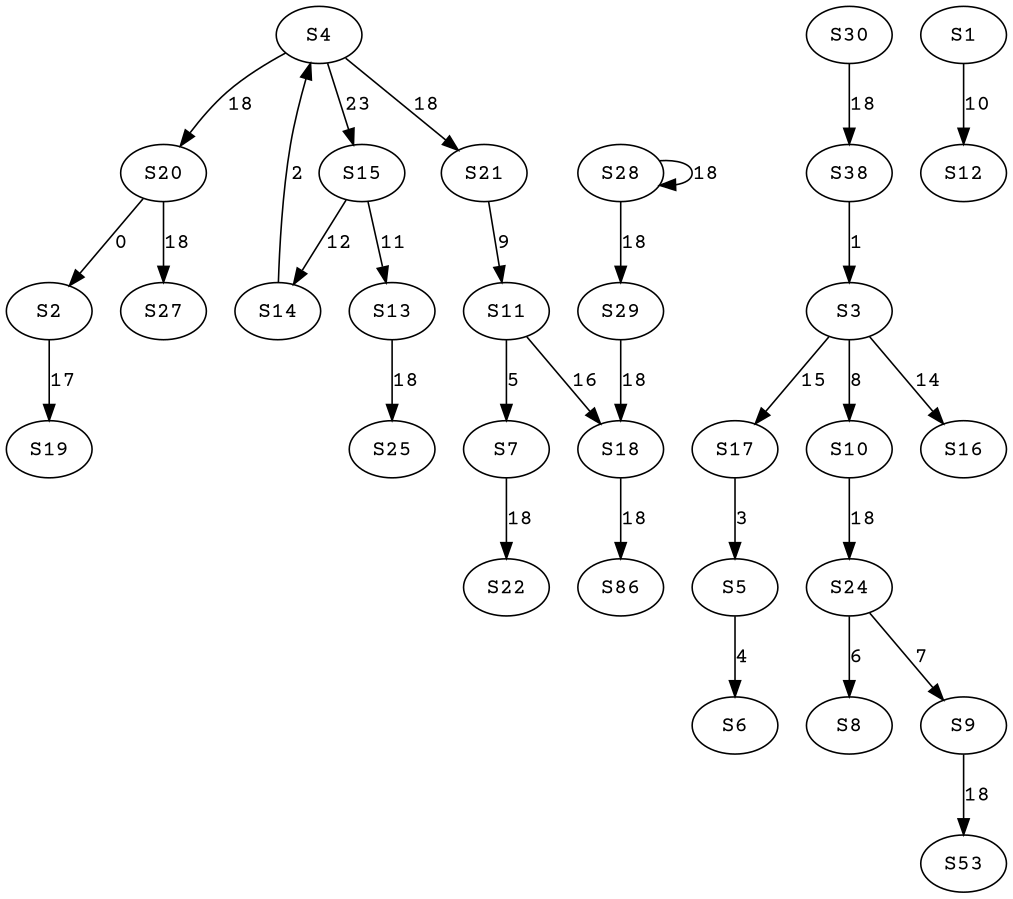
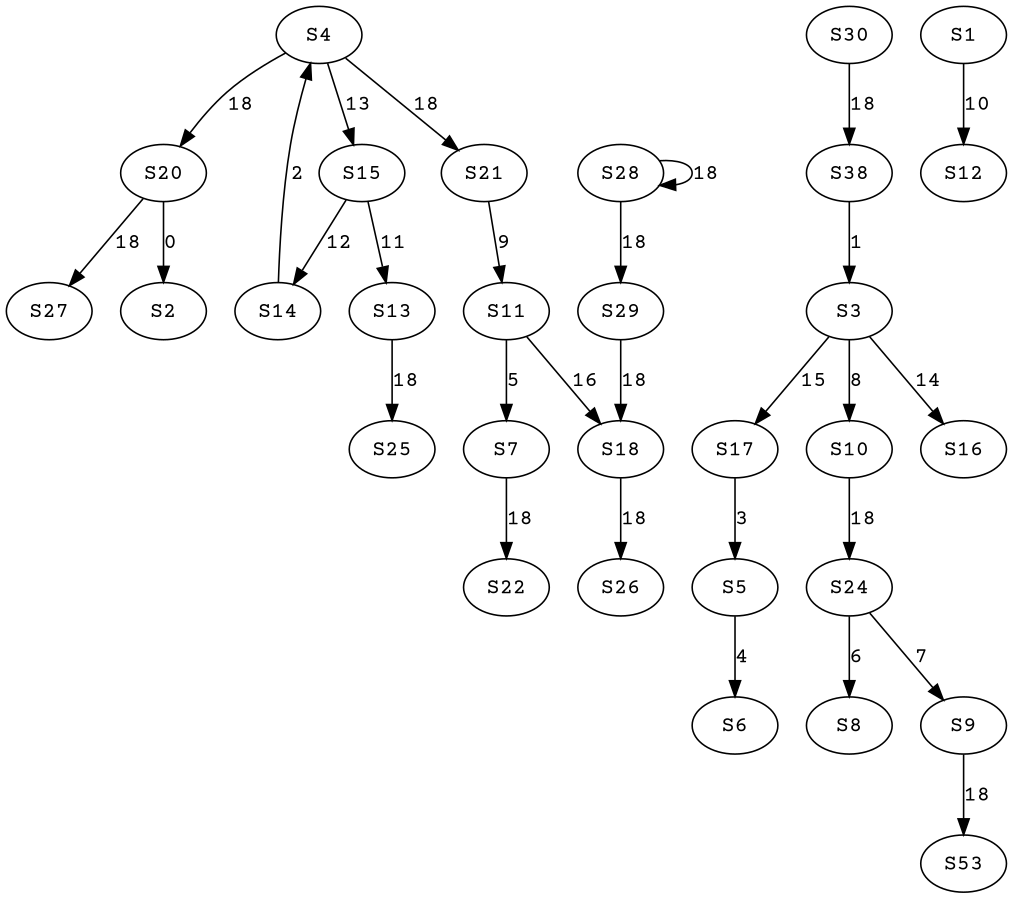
(358, 104) -> (358, 104)
(49, 449) -> none
(621, 587) -> (621, 587)
